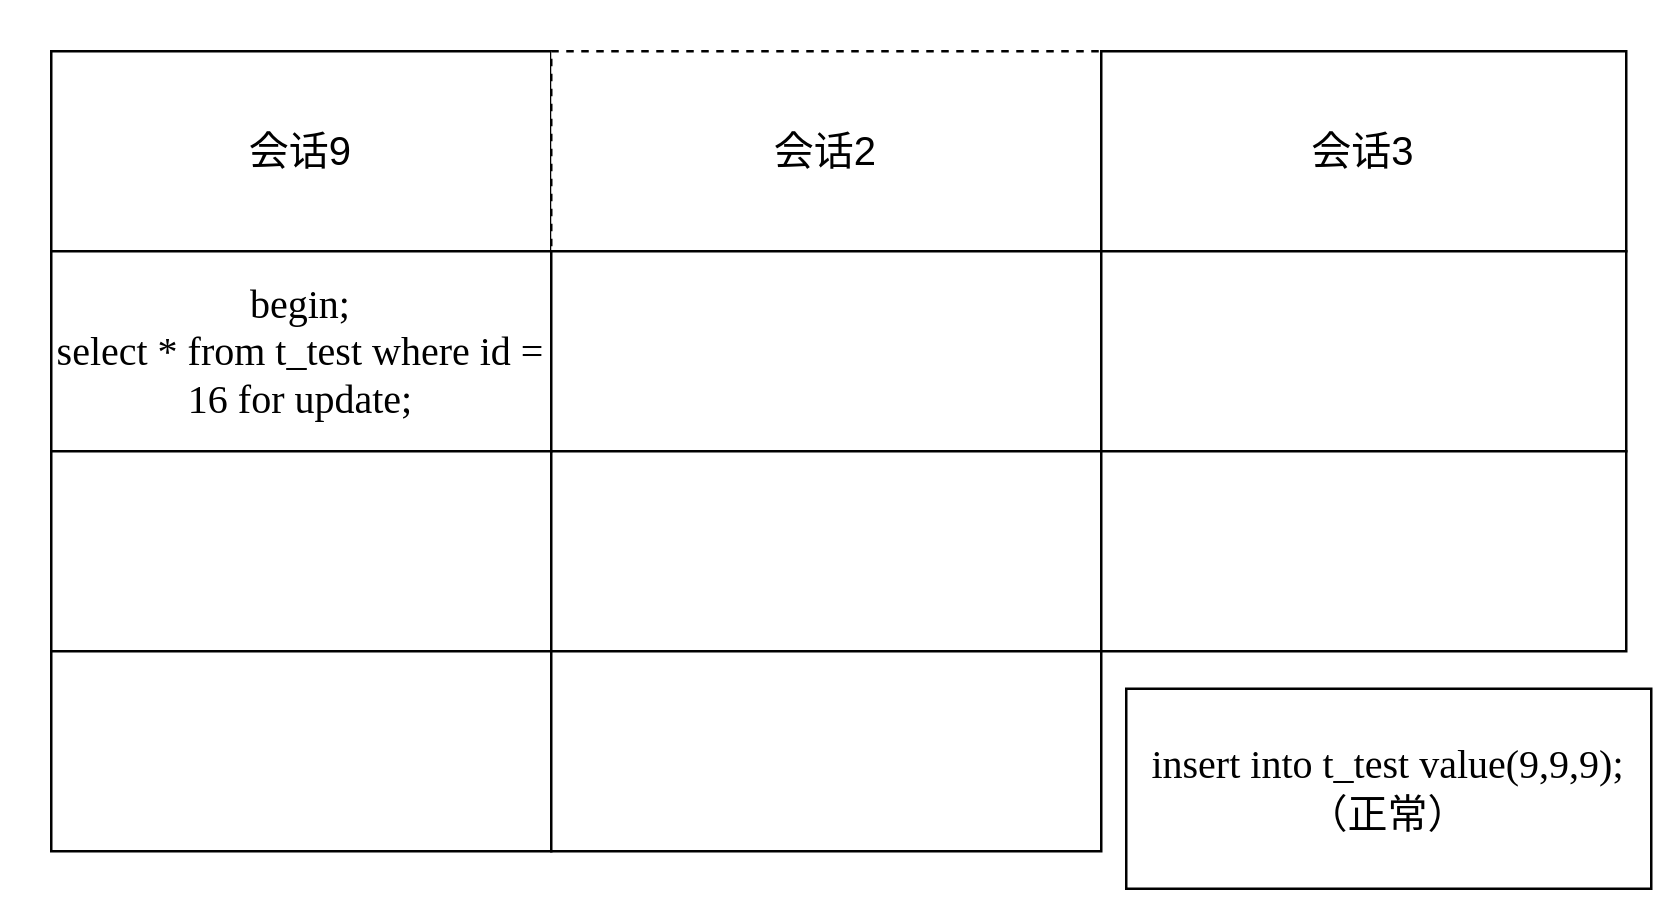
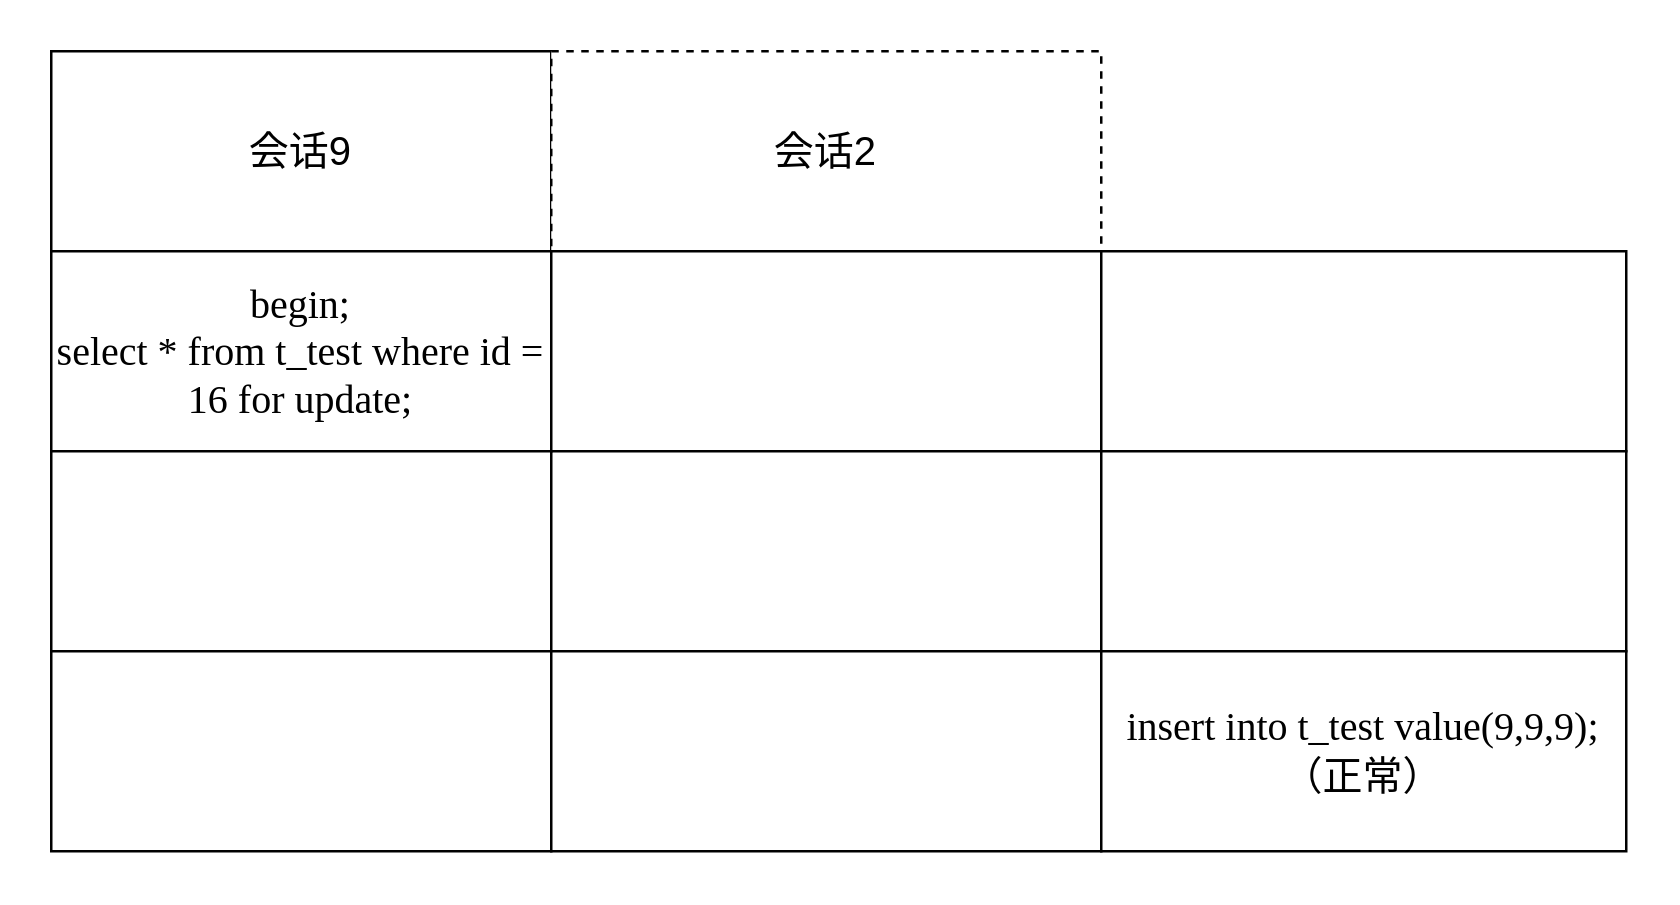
(1364, 151) -> none
(1389, 789) -> (1364, 751)
